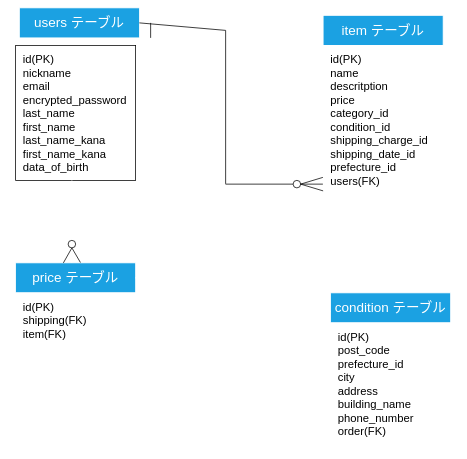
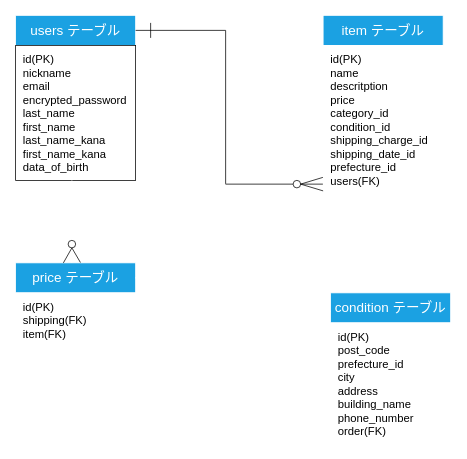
(79, 23) -> (75, 30)
